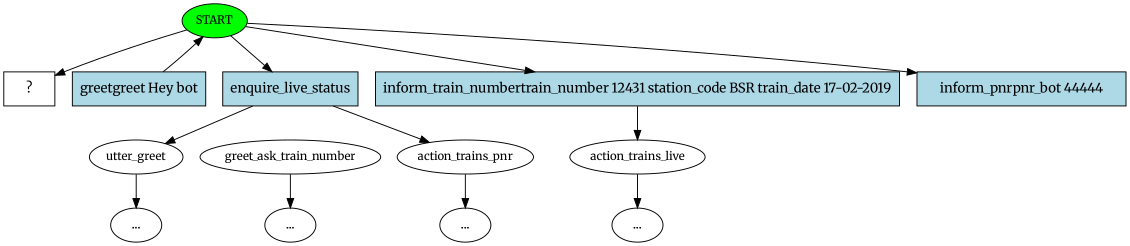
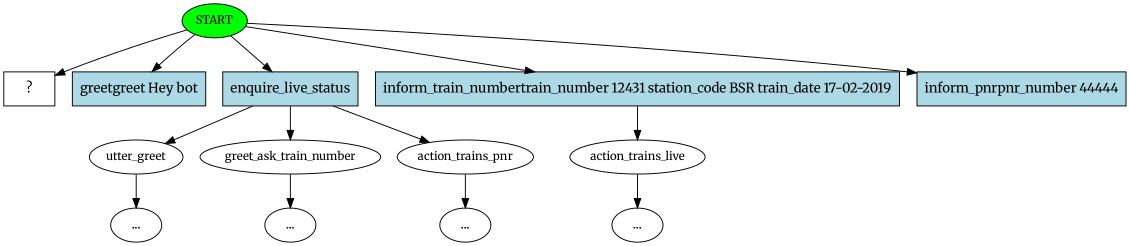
(180, 58) -> (177, 50)
(1022, 89) -> (1022, 89)
none -> (290, 118)
